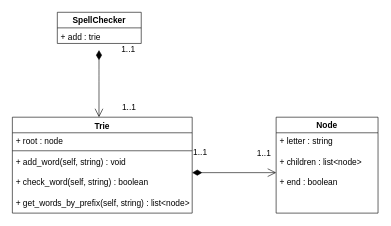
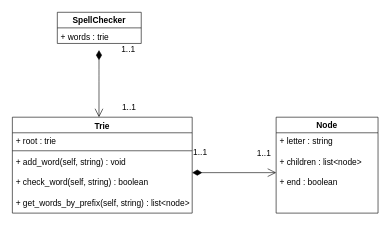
(84, 37) -> (89, 37)
(43, 142) -> (42, 142)
